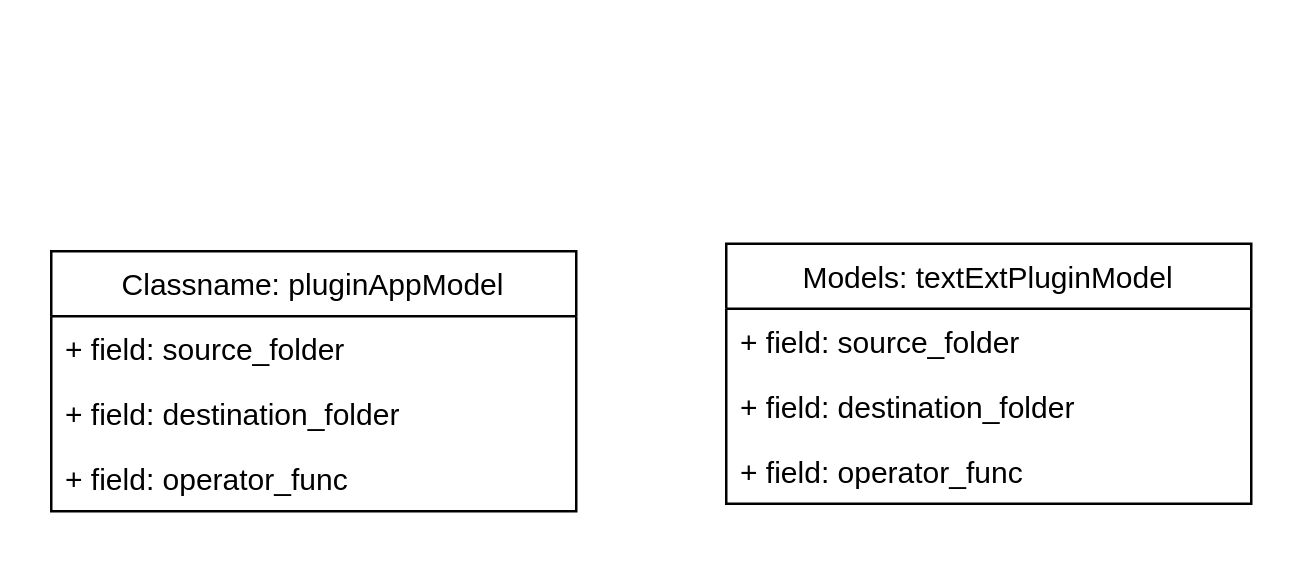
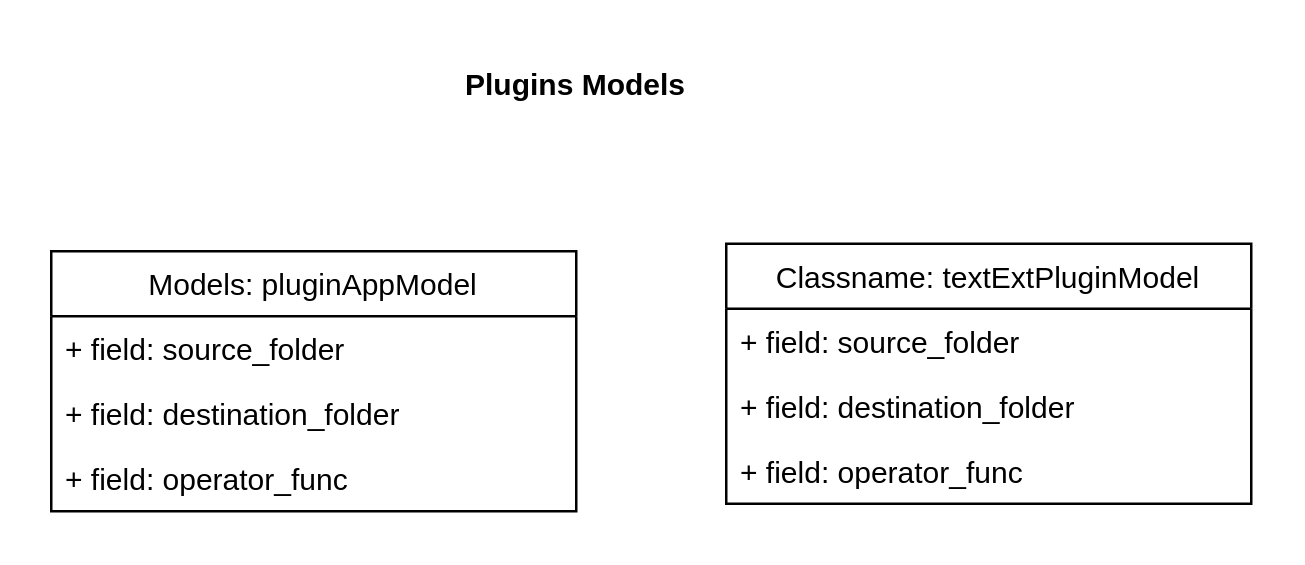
none -> (576, 84)
(988, 278) -> (988, 278)
(313, 285) -> (313, 285)
